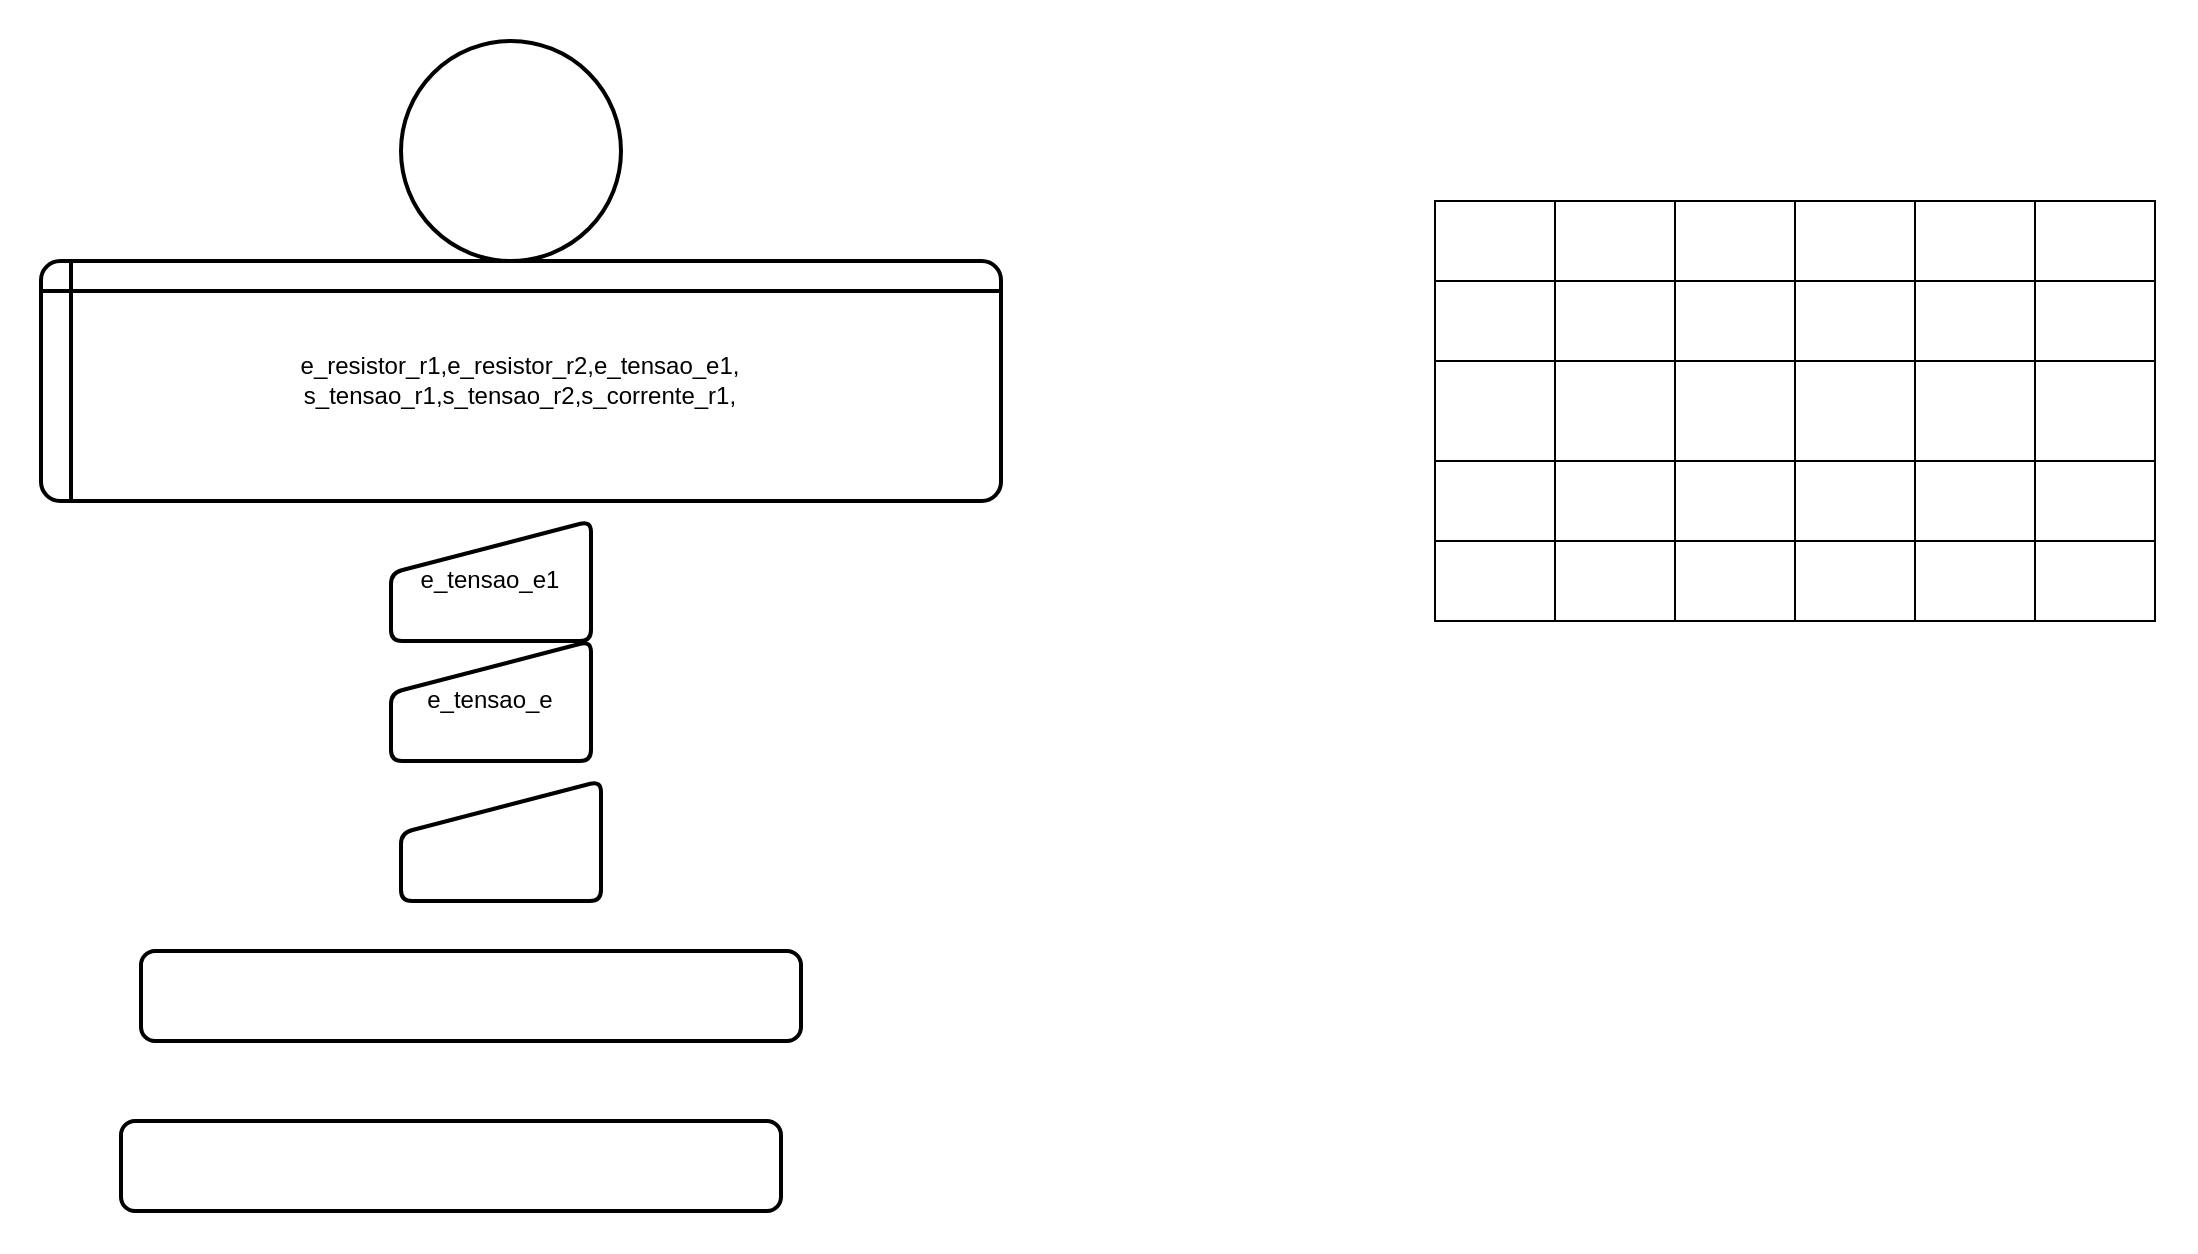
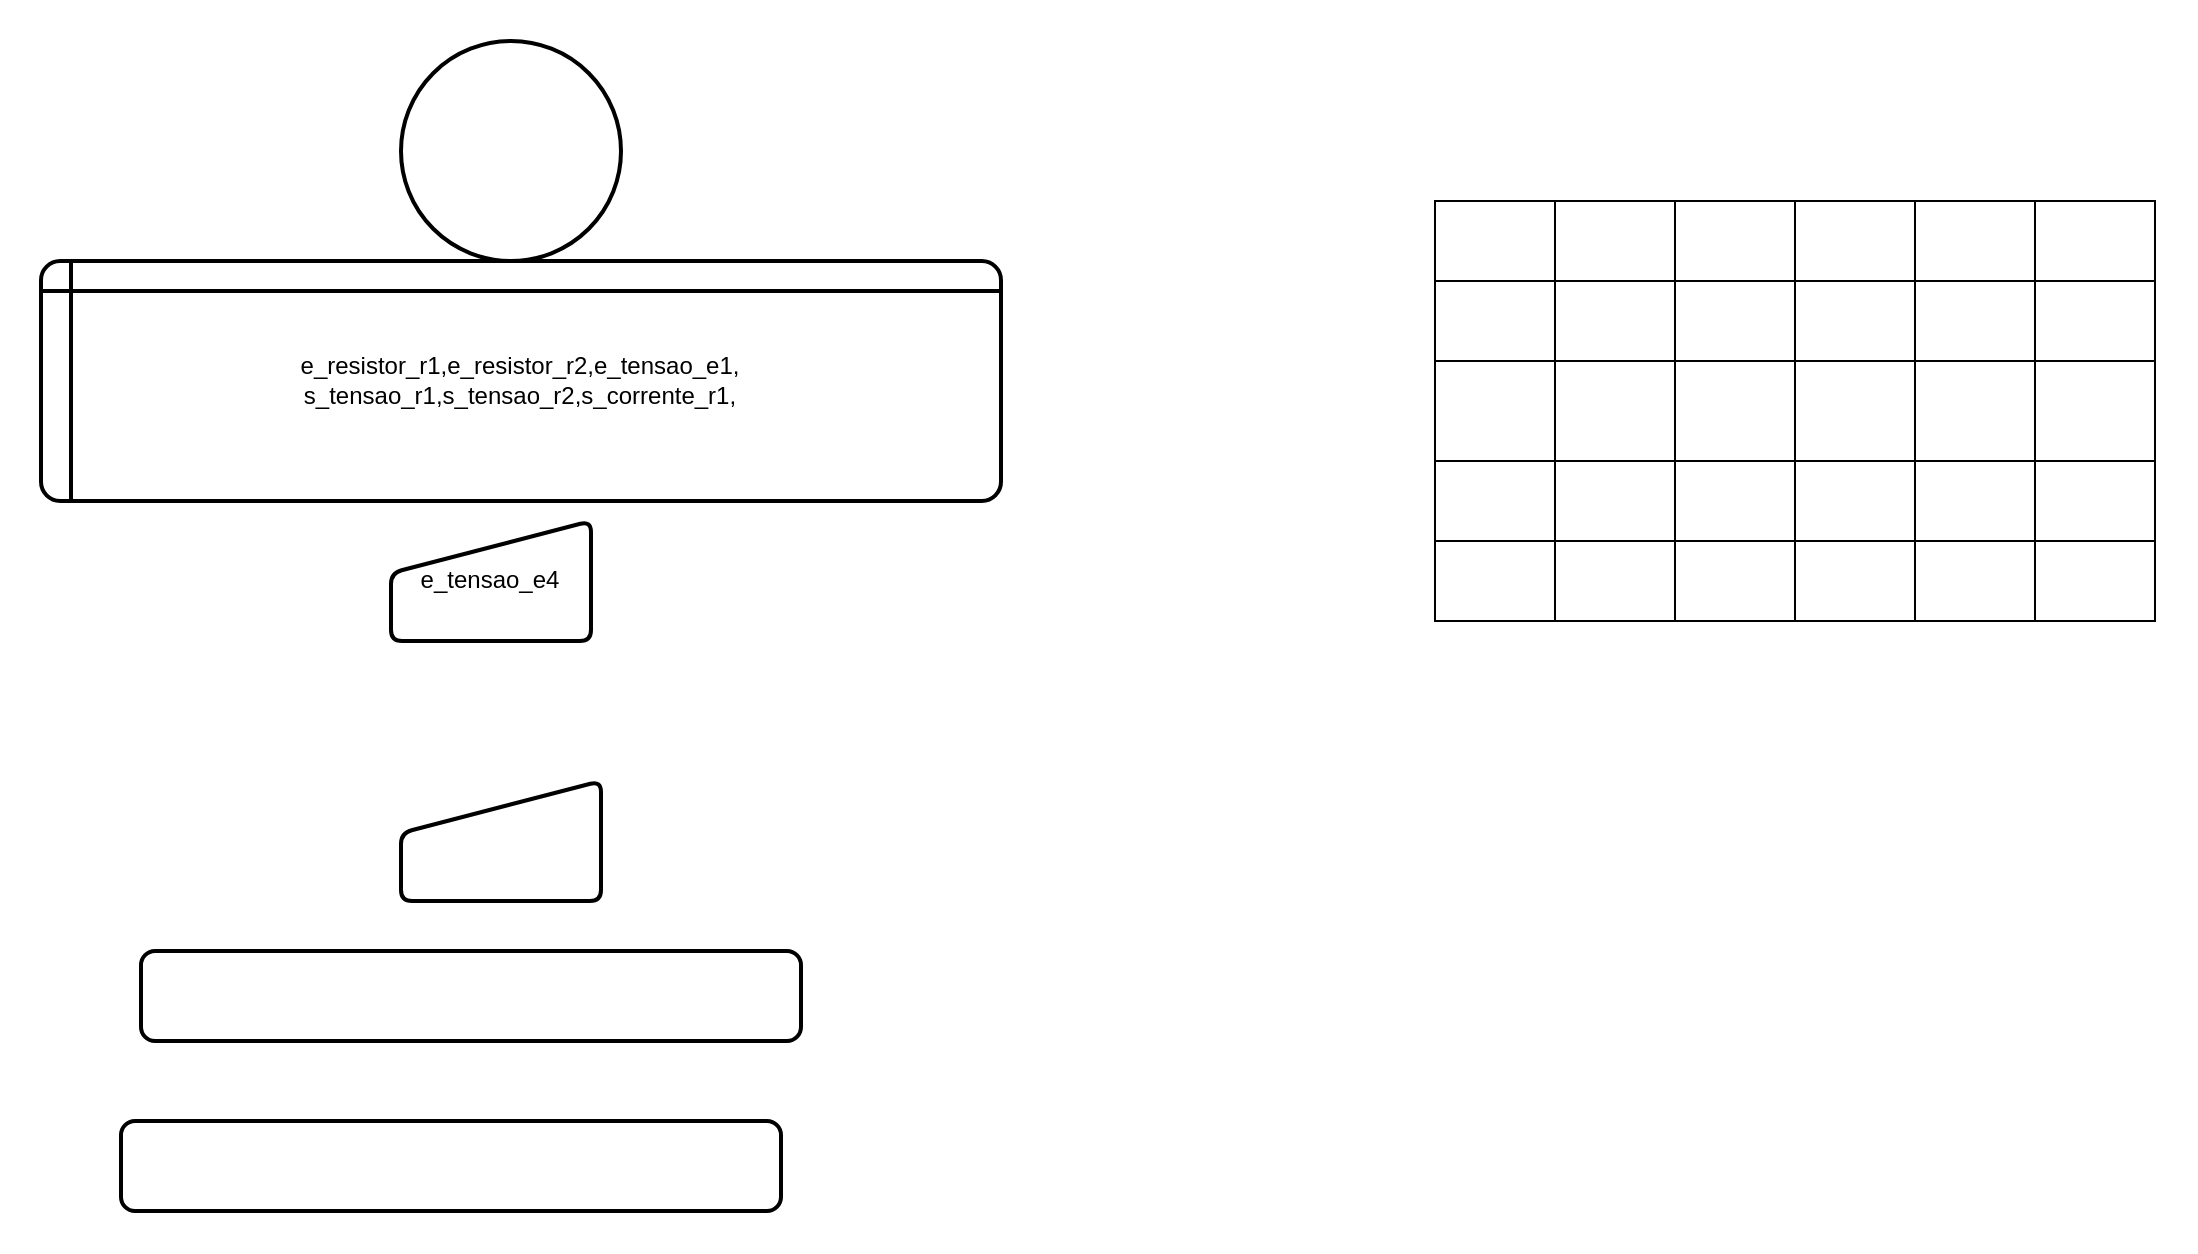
(491, 581) -> (491, 581)
(491, 701) -> none
